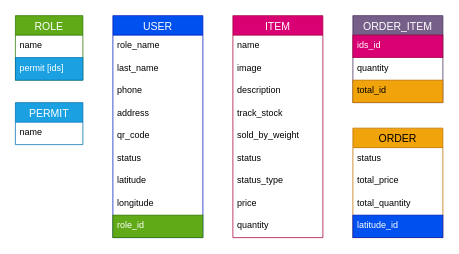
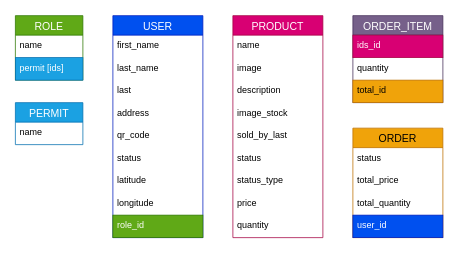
(278, 26) -> (278, 26)
(139, 45) -> (141, 45)
(130, 90) -> (126, 90)
(265, 113) -> (264, 113)
(270, 135) -> (265, 135)
(381, 225) -> (373, 225)
